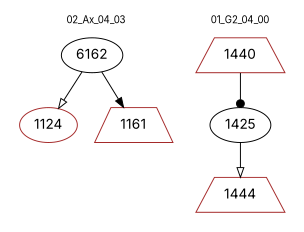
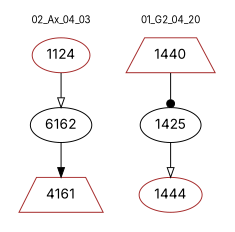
(240, 21) -> (171, 21)
(73, 86) -> (61, 85)
(134, 125) -> (61, 195)
(240, 195) -> (171, 195)
